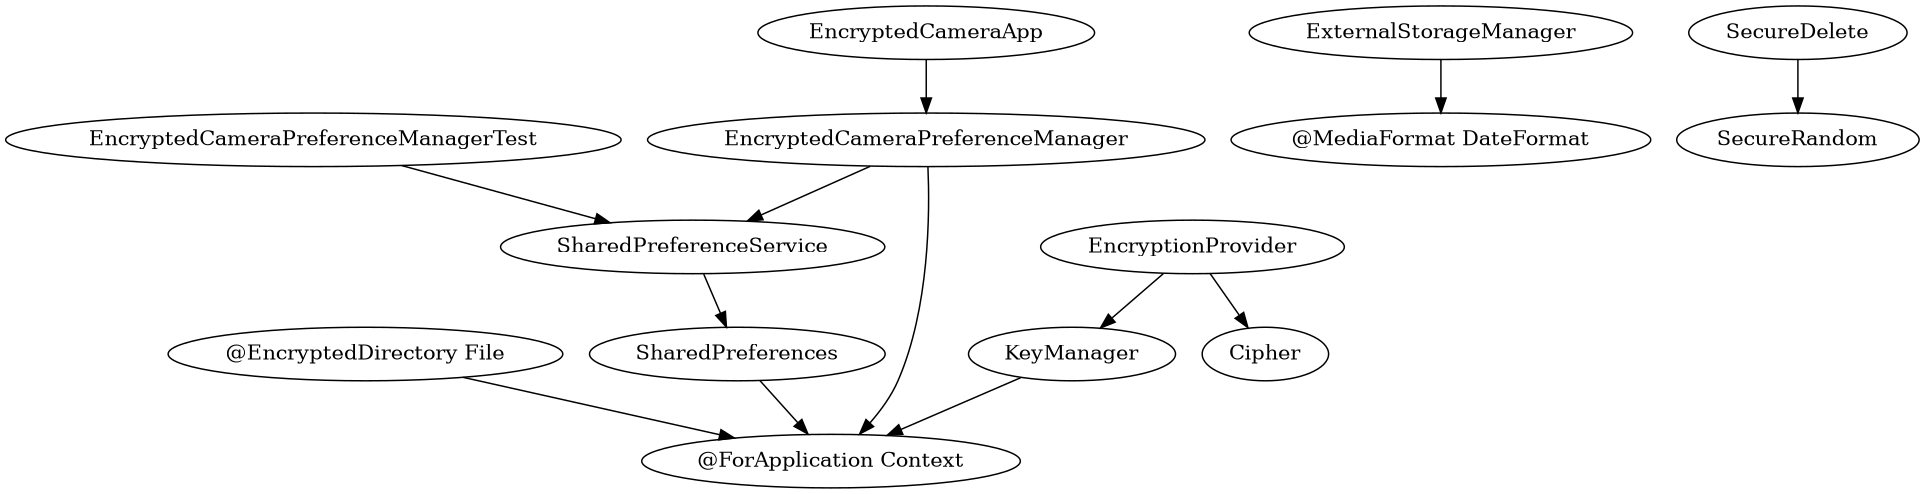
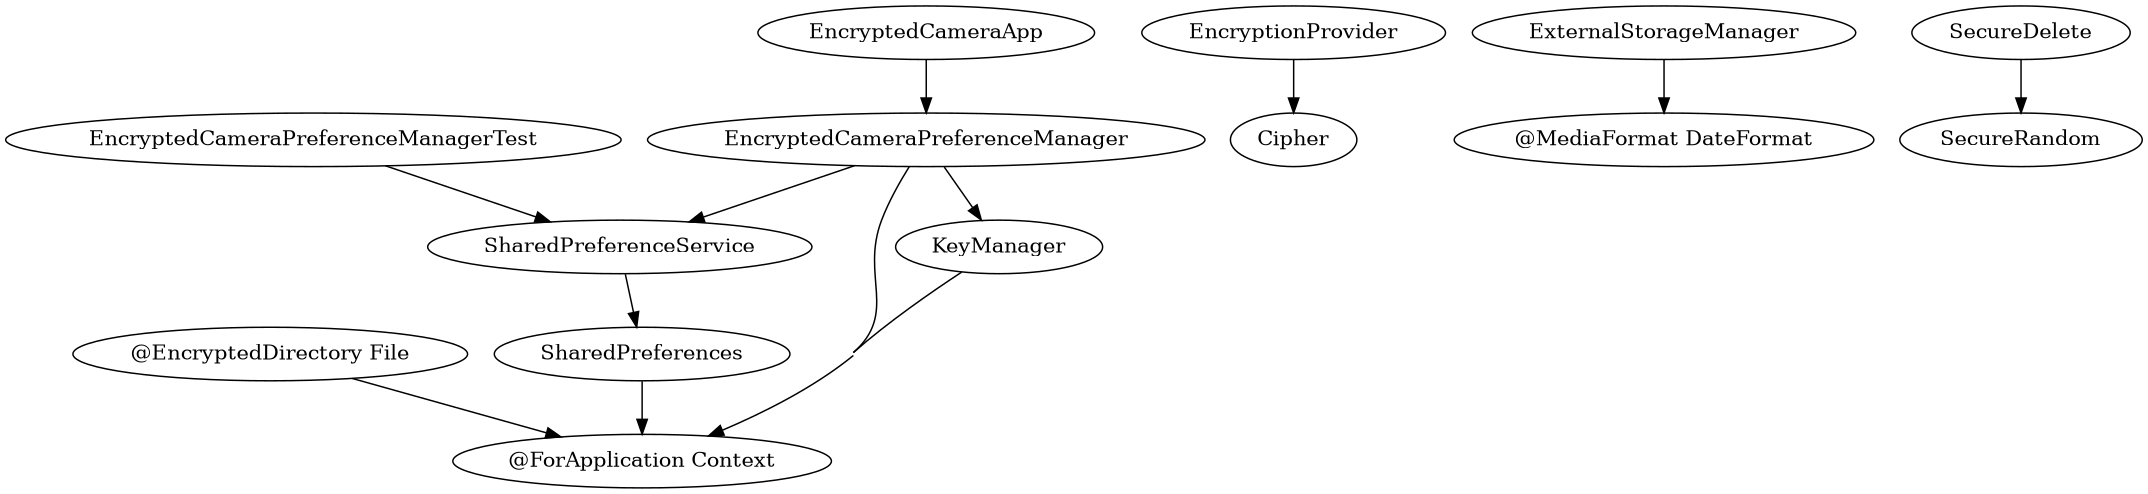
(1138, 296) -> (958, 187)
